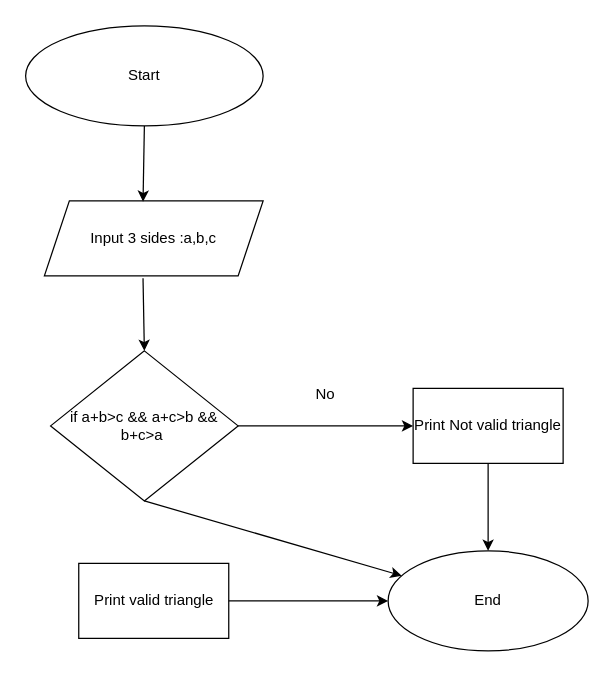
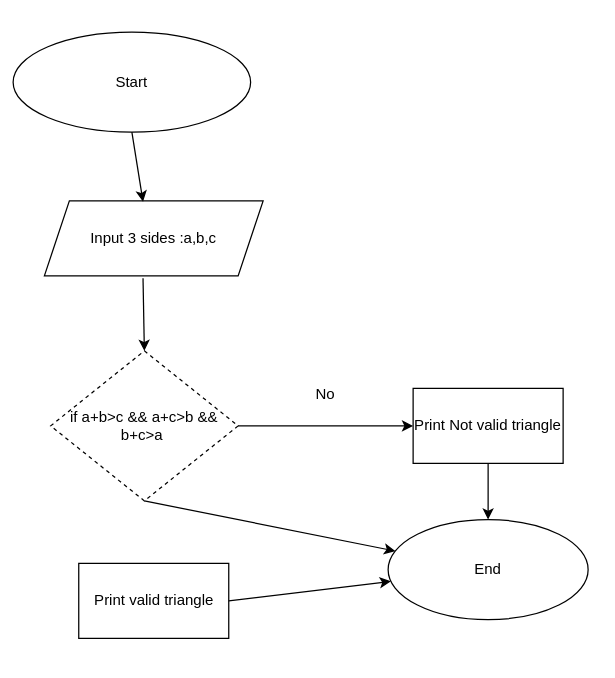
(144, 76) -> (132, 82)
(144, 426) -> (144, 426)
(488, 601) -> (488, 569)
